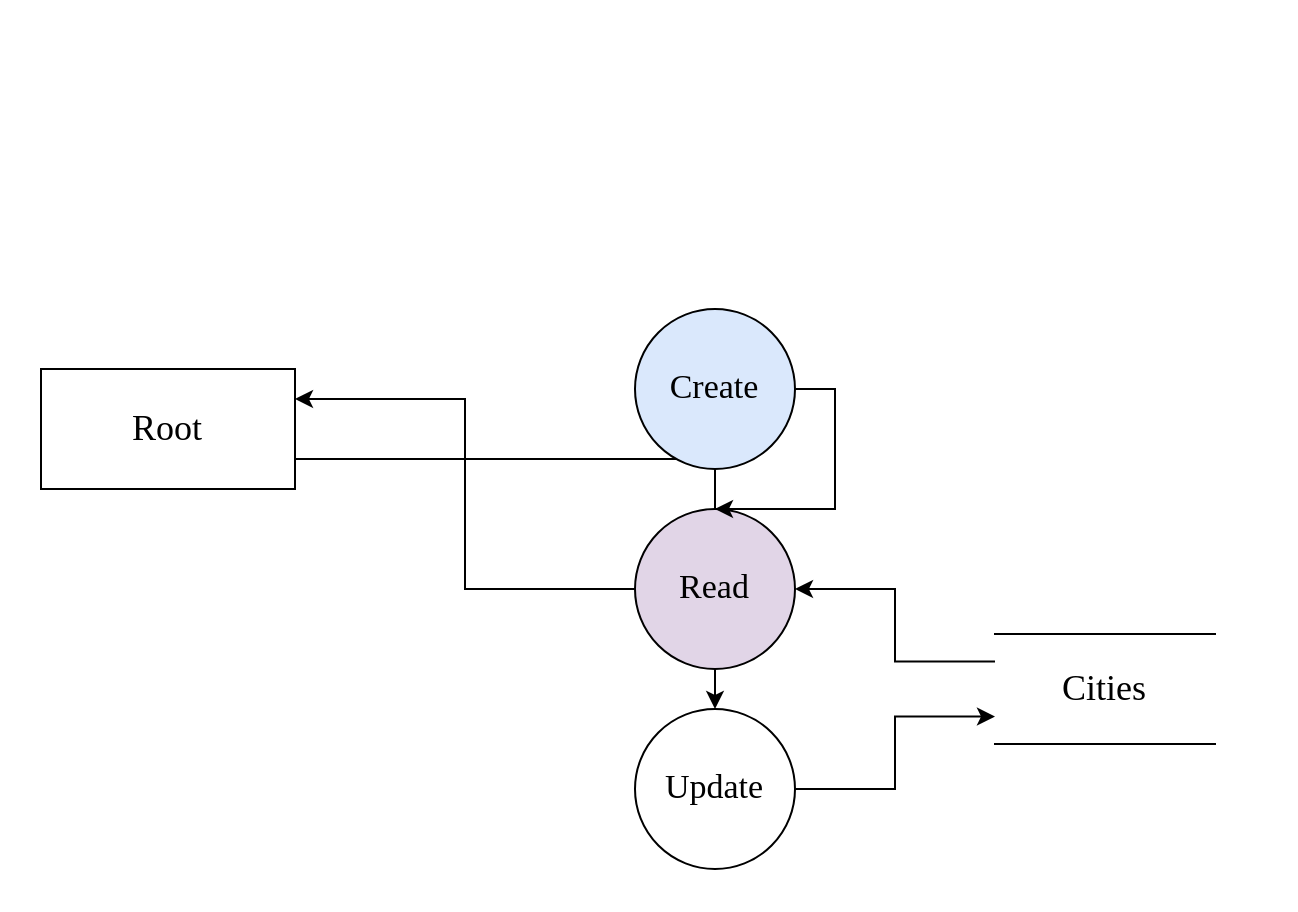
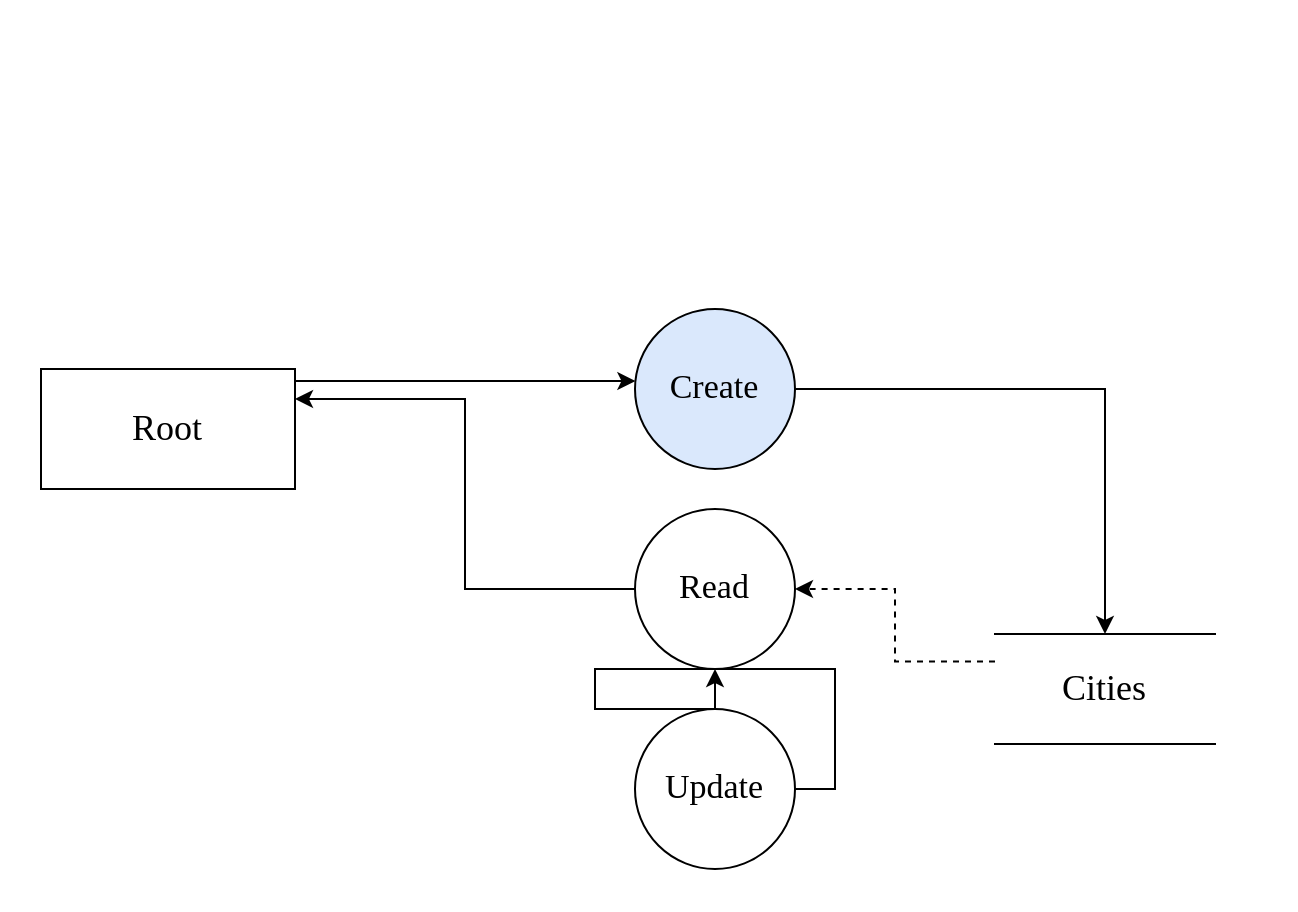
none -> (458, 381)
(485, 459) -> none
(835, 501) -> (1084, 389)
(715, 589) -> (715, 589)
(895, 629) -> (895, 629)
(895, 741) -> (595, 688)
